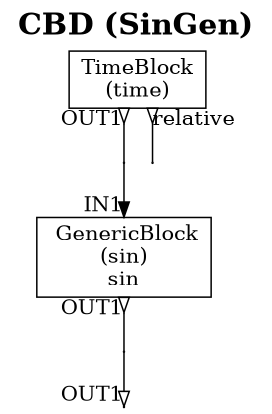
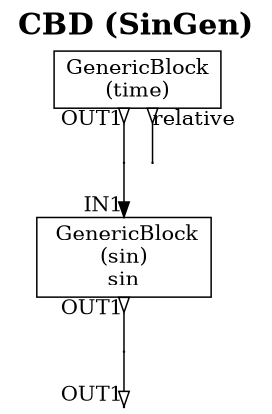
(138, 80) -> (138, 80)
